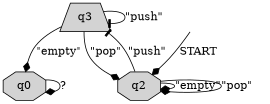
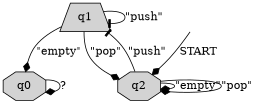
(85, 17) -> (85, 17)
